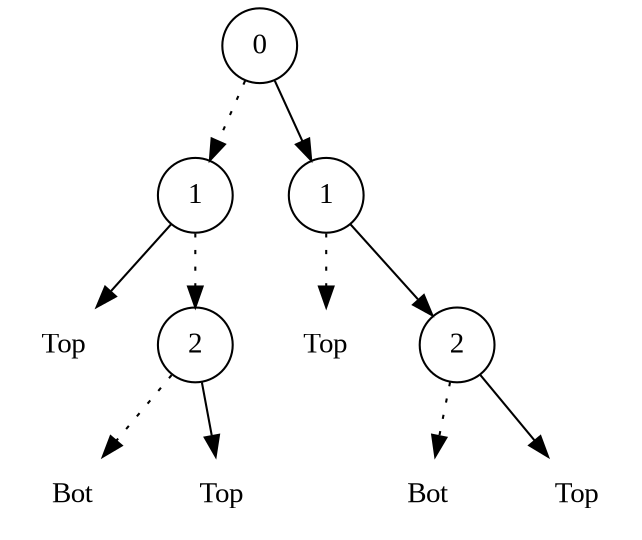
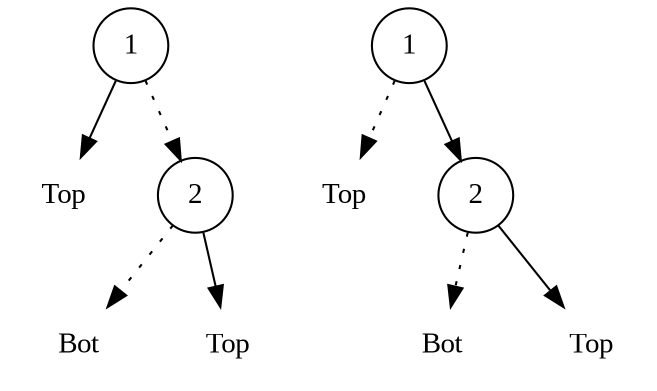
(260, 46) -> none
